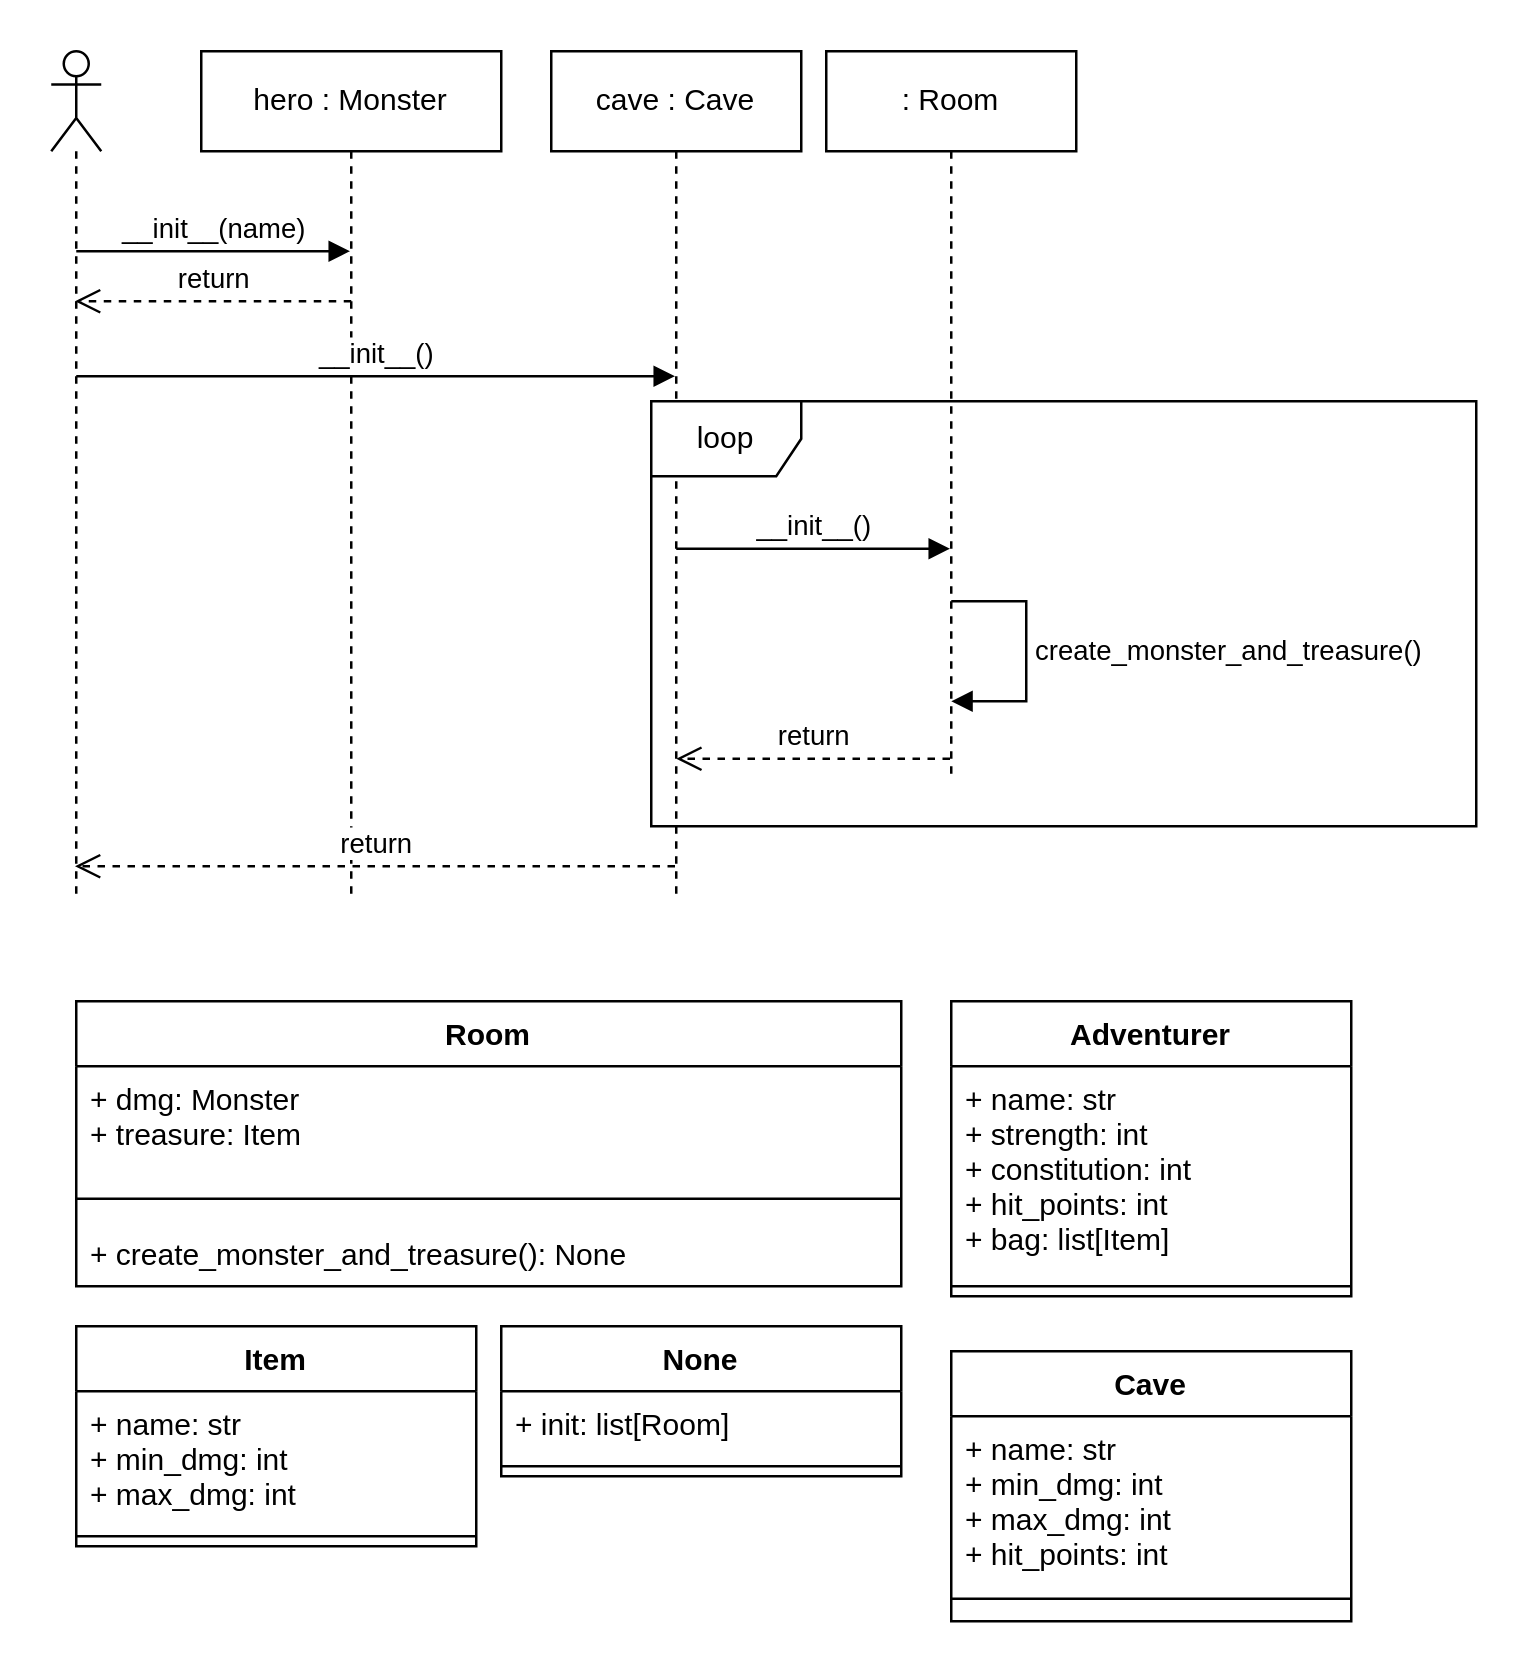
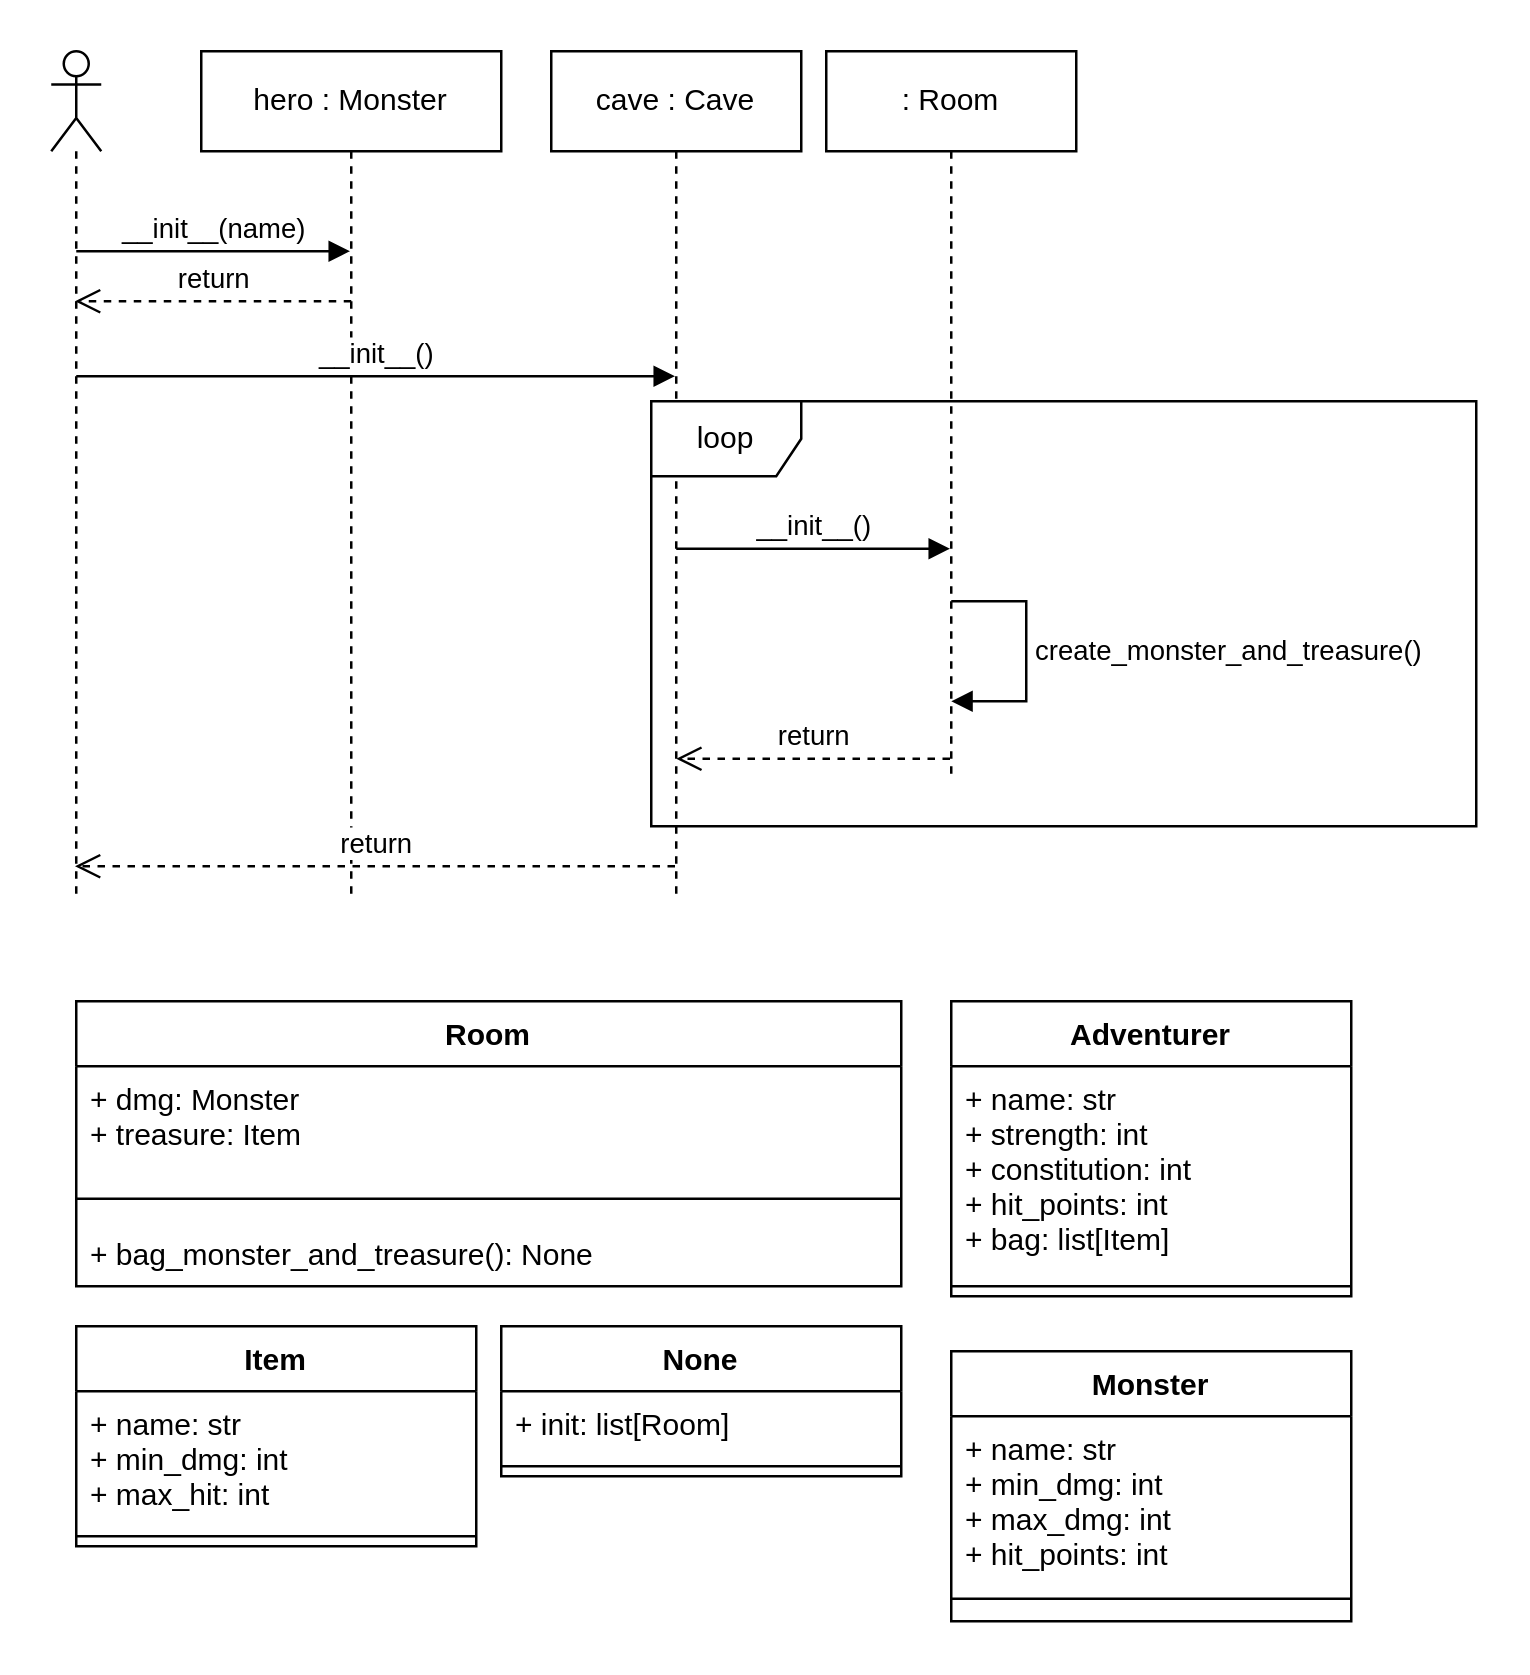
(389, 1255) -> (364, 1255)
(1150, 1385) -> (1150, 1385)
(171, 1425) -> (171, 1425)
